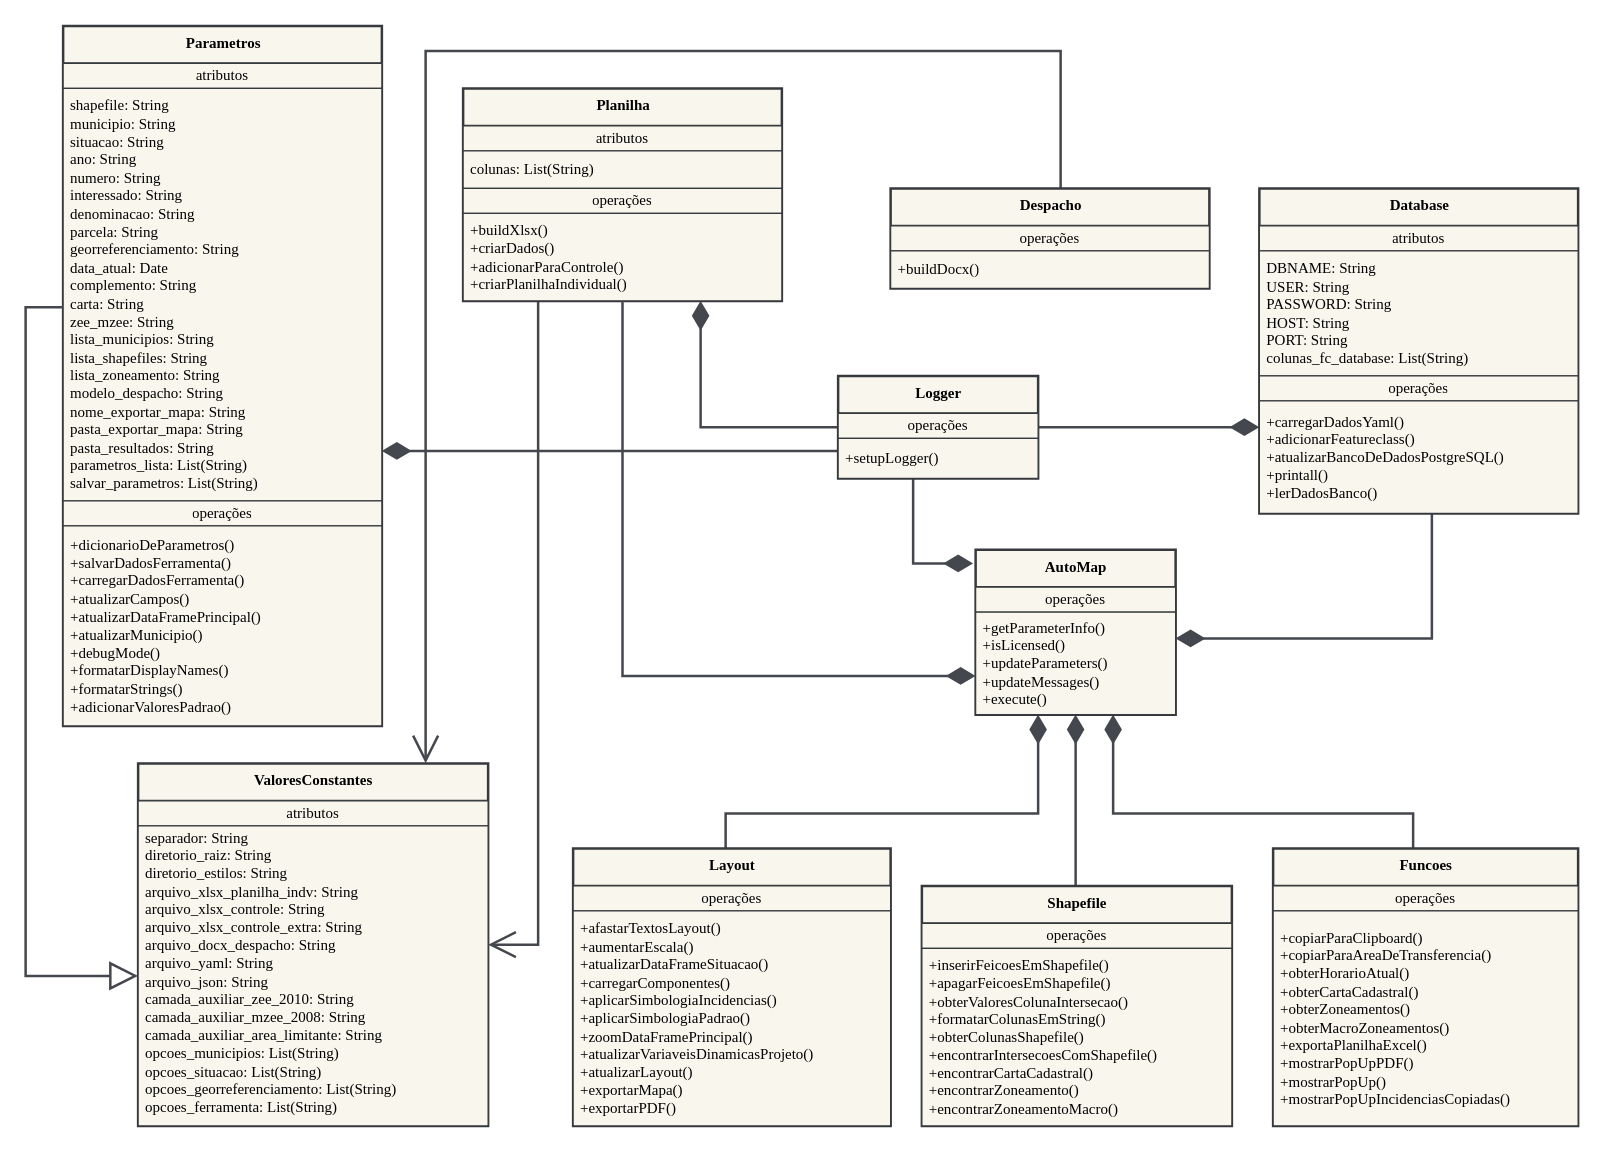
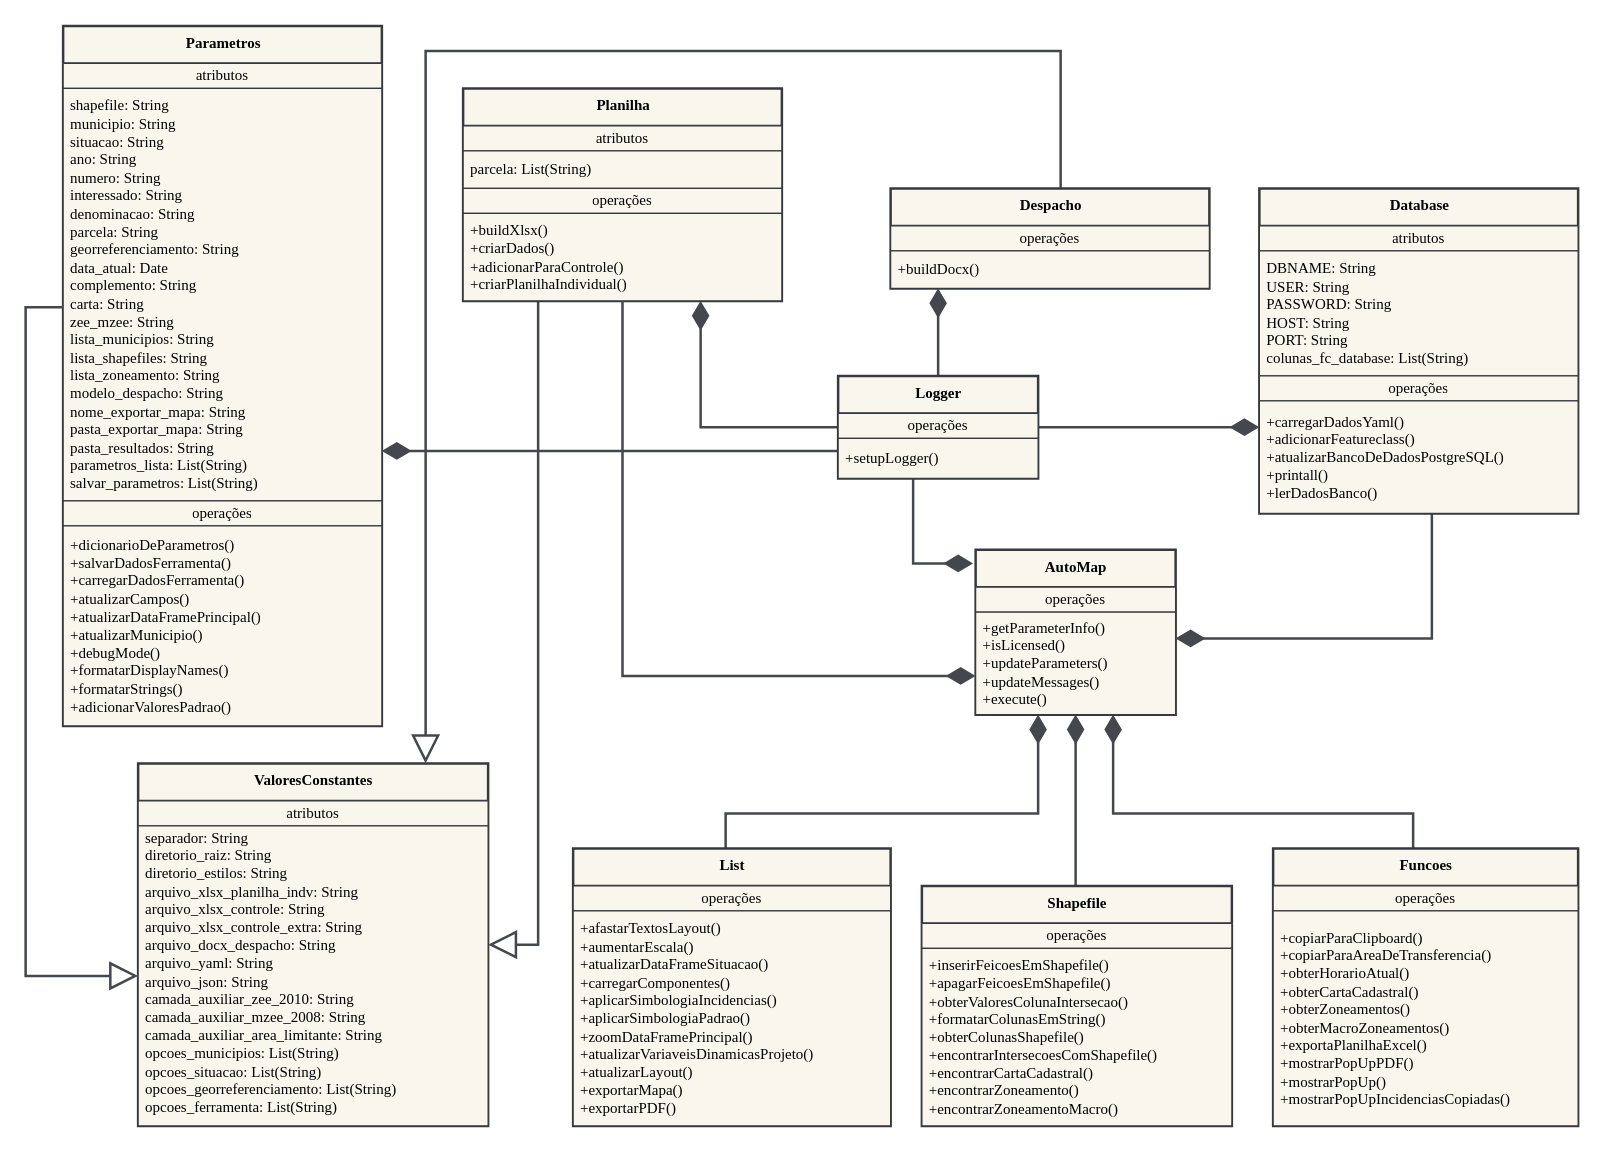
(549, 169) -> (549, 169)
none -> (938, 343)
(426, 745) -> (426, 733)
(733, 866) -> (733, 866)
(506, 944) -> (517, 944)
